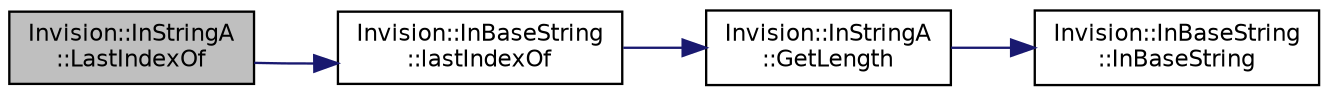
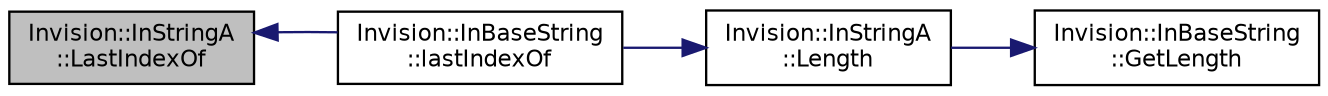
(829, 48) -> (829, 48)
(1177, 48) -> (1177, 48)
(284, 63) -> (308, 32)
